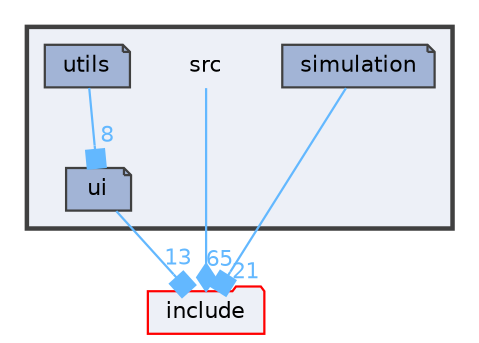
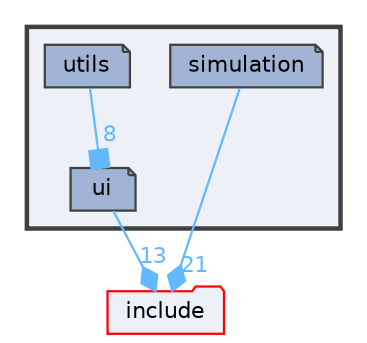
(206, 66) -> none
(288, 180) -> (210, 177)
(145, 243) -> (130, 242)
